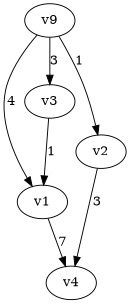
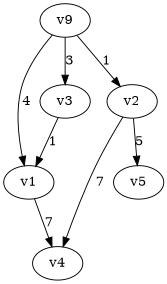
none -> (139, 182)
(97, 202) -> (100, 182)
